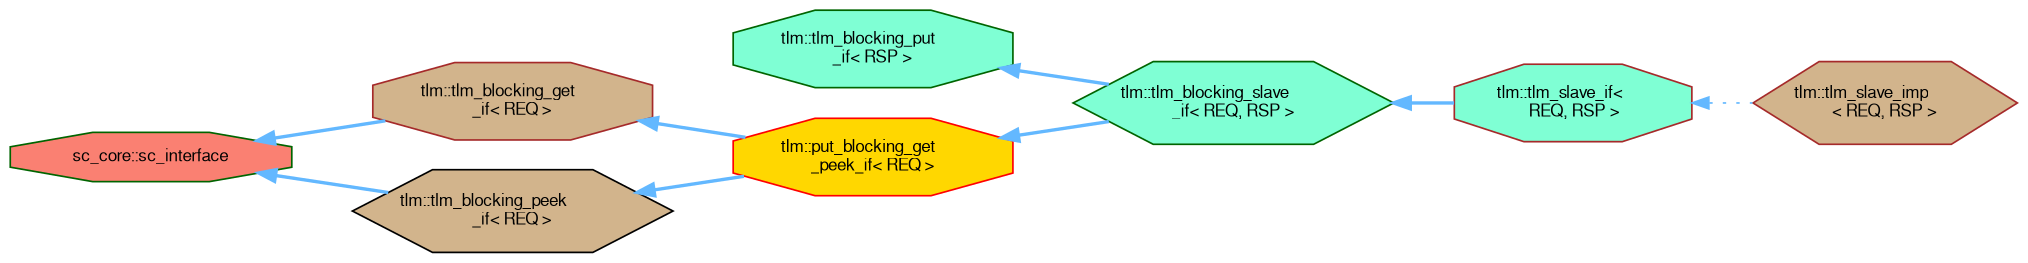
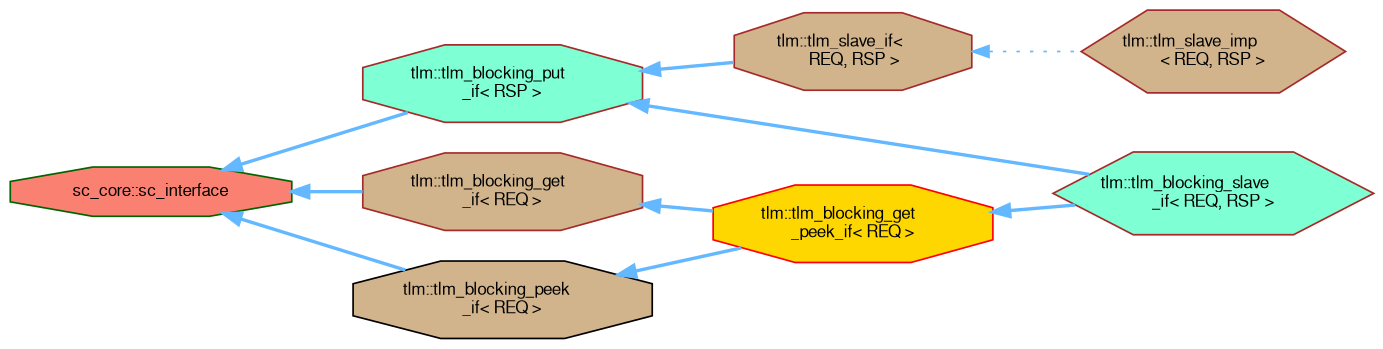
(873, 49) -> (503, 84)
(1233, 103) -> (1213, 193)
(1432, 103) -> (697, 66)
(1573, 103) -> (853, 52)
none -> (324, 138)
(873, 157) -> (853, 224)
(513, 211) -> (503, 300)
